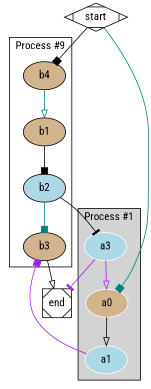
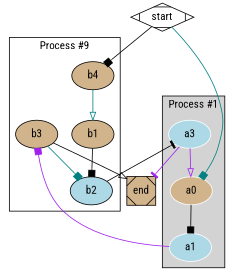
(44, 213) -> (61, 160)
(57, 303) -> (141, 191)
(107, 327) -> (191, 215)
